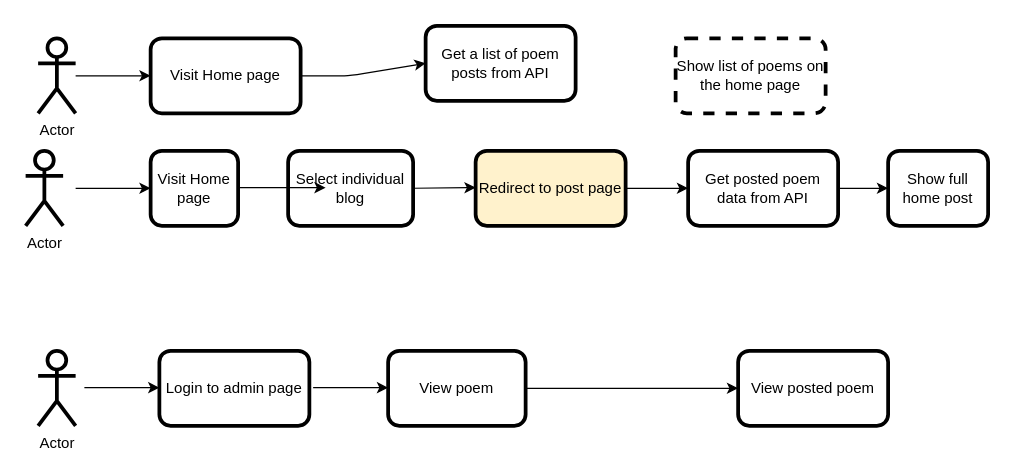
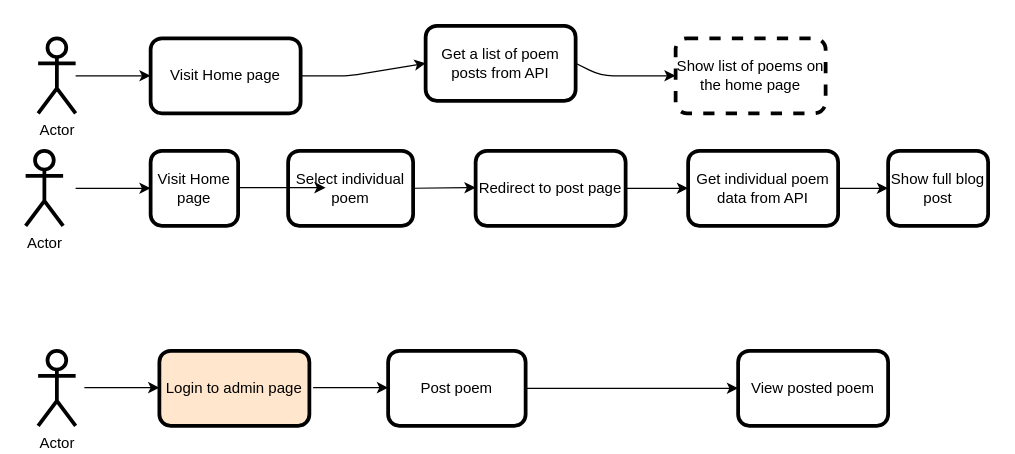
none -> (622, 76)
(351, 188) -> (351, 188)
(551, 188) -> (551, 188)
(763, 188) -> (763, 188)
(938, 188) -> (938, 188)
(234, 388) -> (234, 388)
(457, 388) -> (457, 388)
